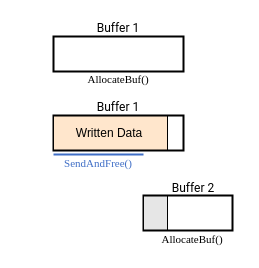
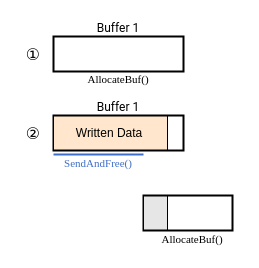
none -> (34, 54)
none -> (34, 133)
(194, 188) -> none
